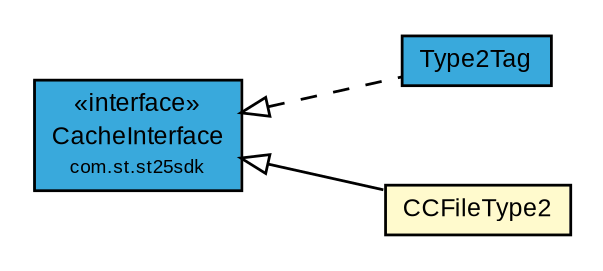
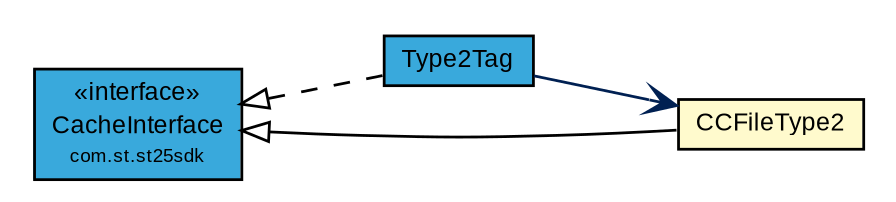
none -> (591, 88)
